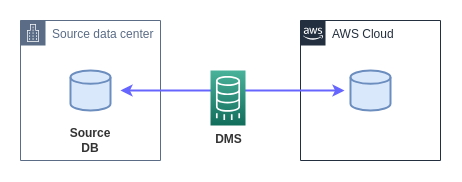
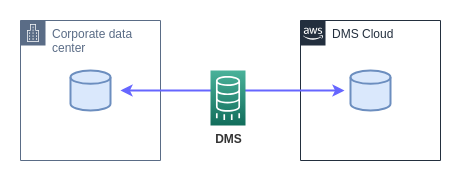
(360, 35) -> (360, 35)
(107, 42) -> (107, 42)
(91, 141) -> none
